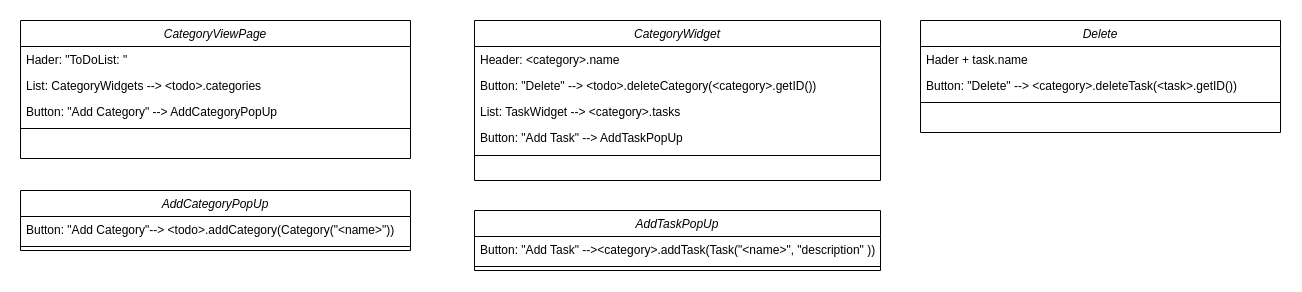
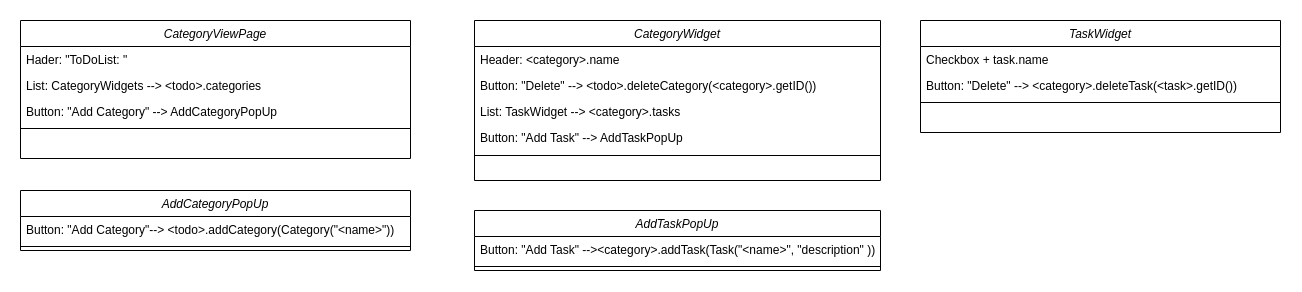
(1100, 34) -> (1100, 34)
(978, 60) -> (989, 60)
